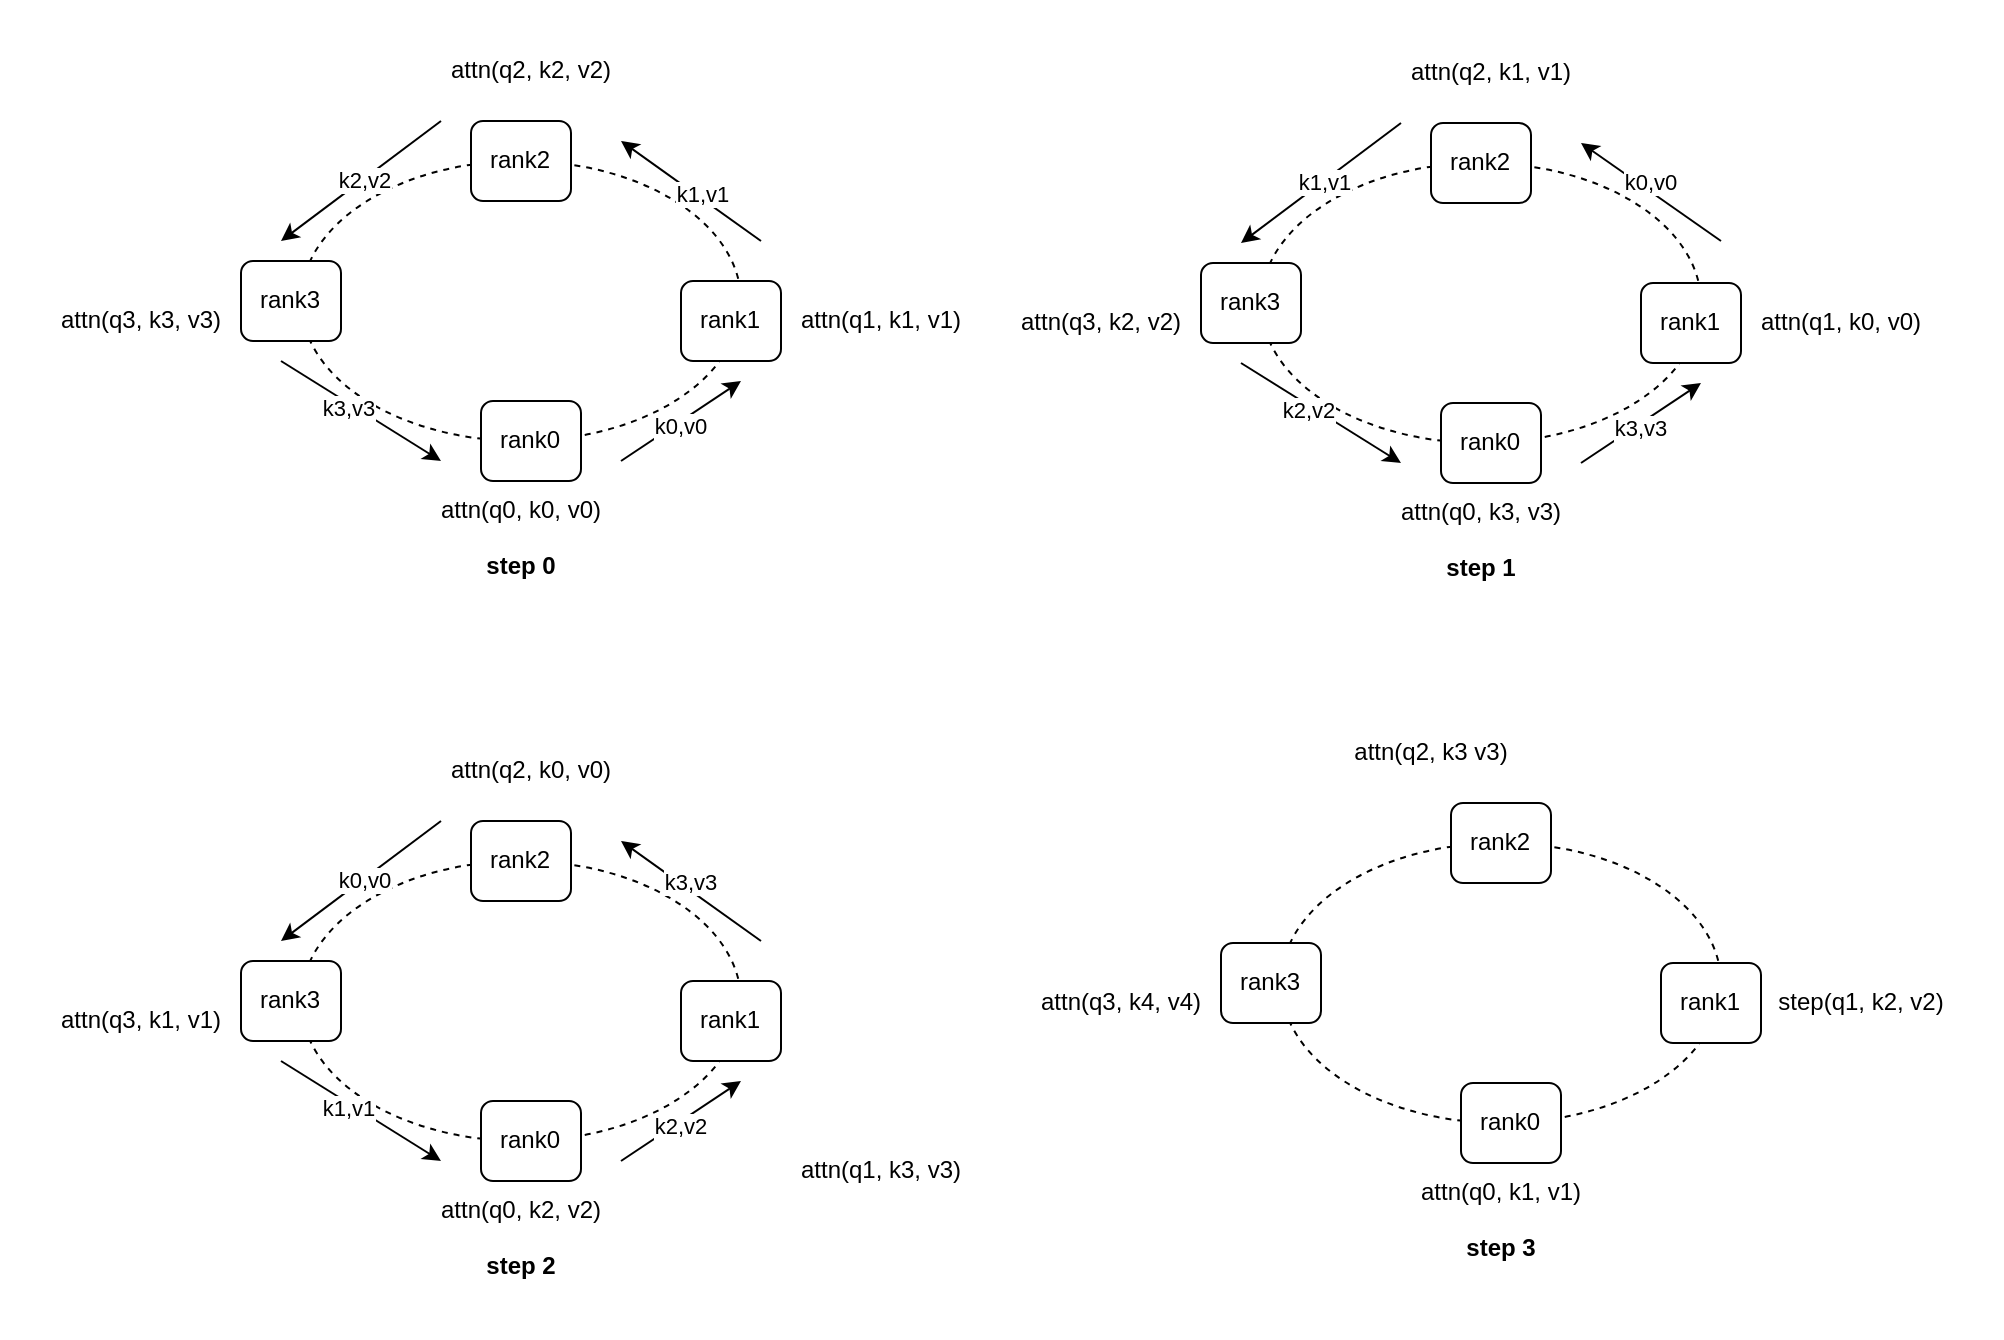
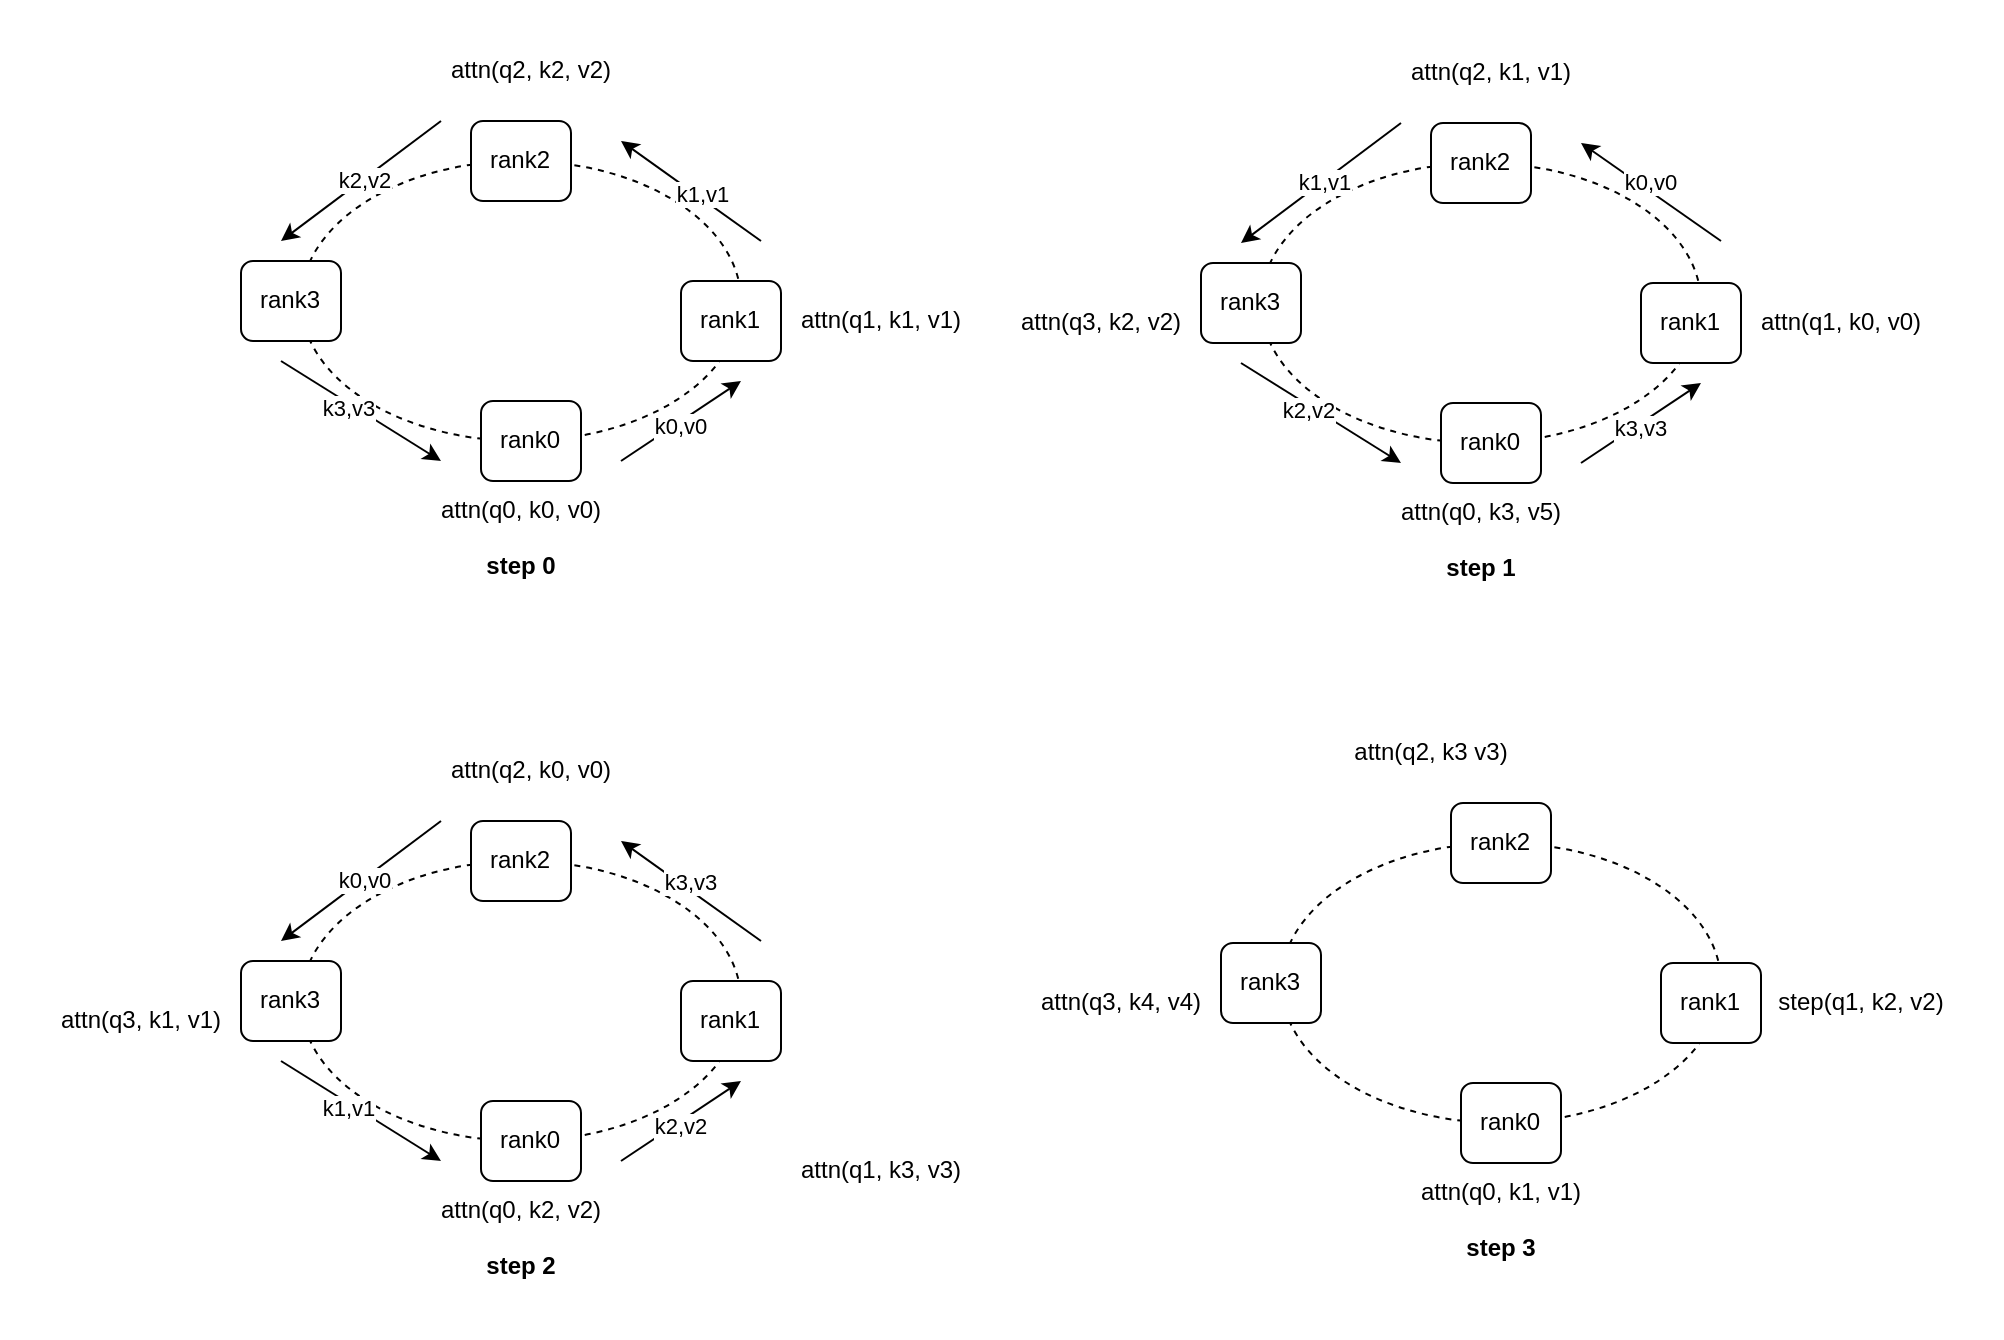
(141, 321) -> none
(1482, 513) -> (1482, 513)
